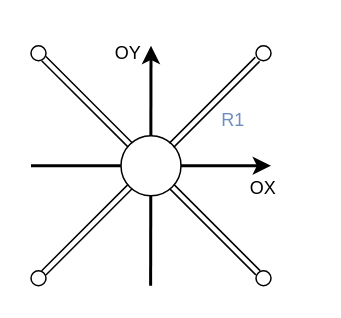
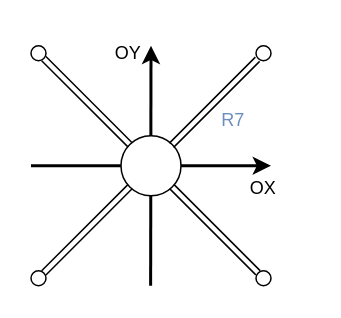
(233, 121) -> (233, 121)
